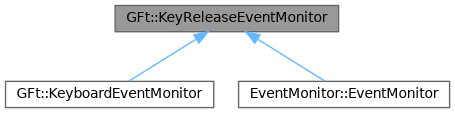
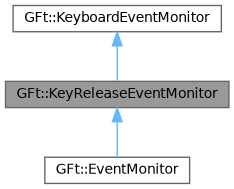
(162, 60) -> (117, 64)
(344, 94) -> (117, 170)
